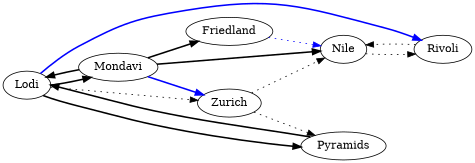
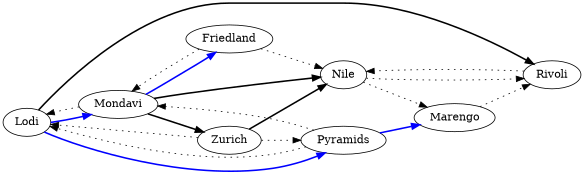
(221, 6) -> (271, 3)
(291, 41) -> (288, 57)
(169, 51) -> (178, 76)
none -> (169, 67)
(67, 72) -> (67, 109)
(285, 77) -> (284, 109)
(67, 83) -> (67, 120)
(172, 85) -> (172, 122)
(120, 93) -> (128, 131)
none -> (240, 114)
(183, 117) -> (181, 154)
none -> (455, 118)
(167, 127) -> (180, 168)
